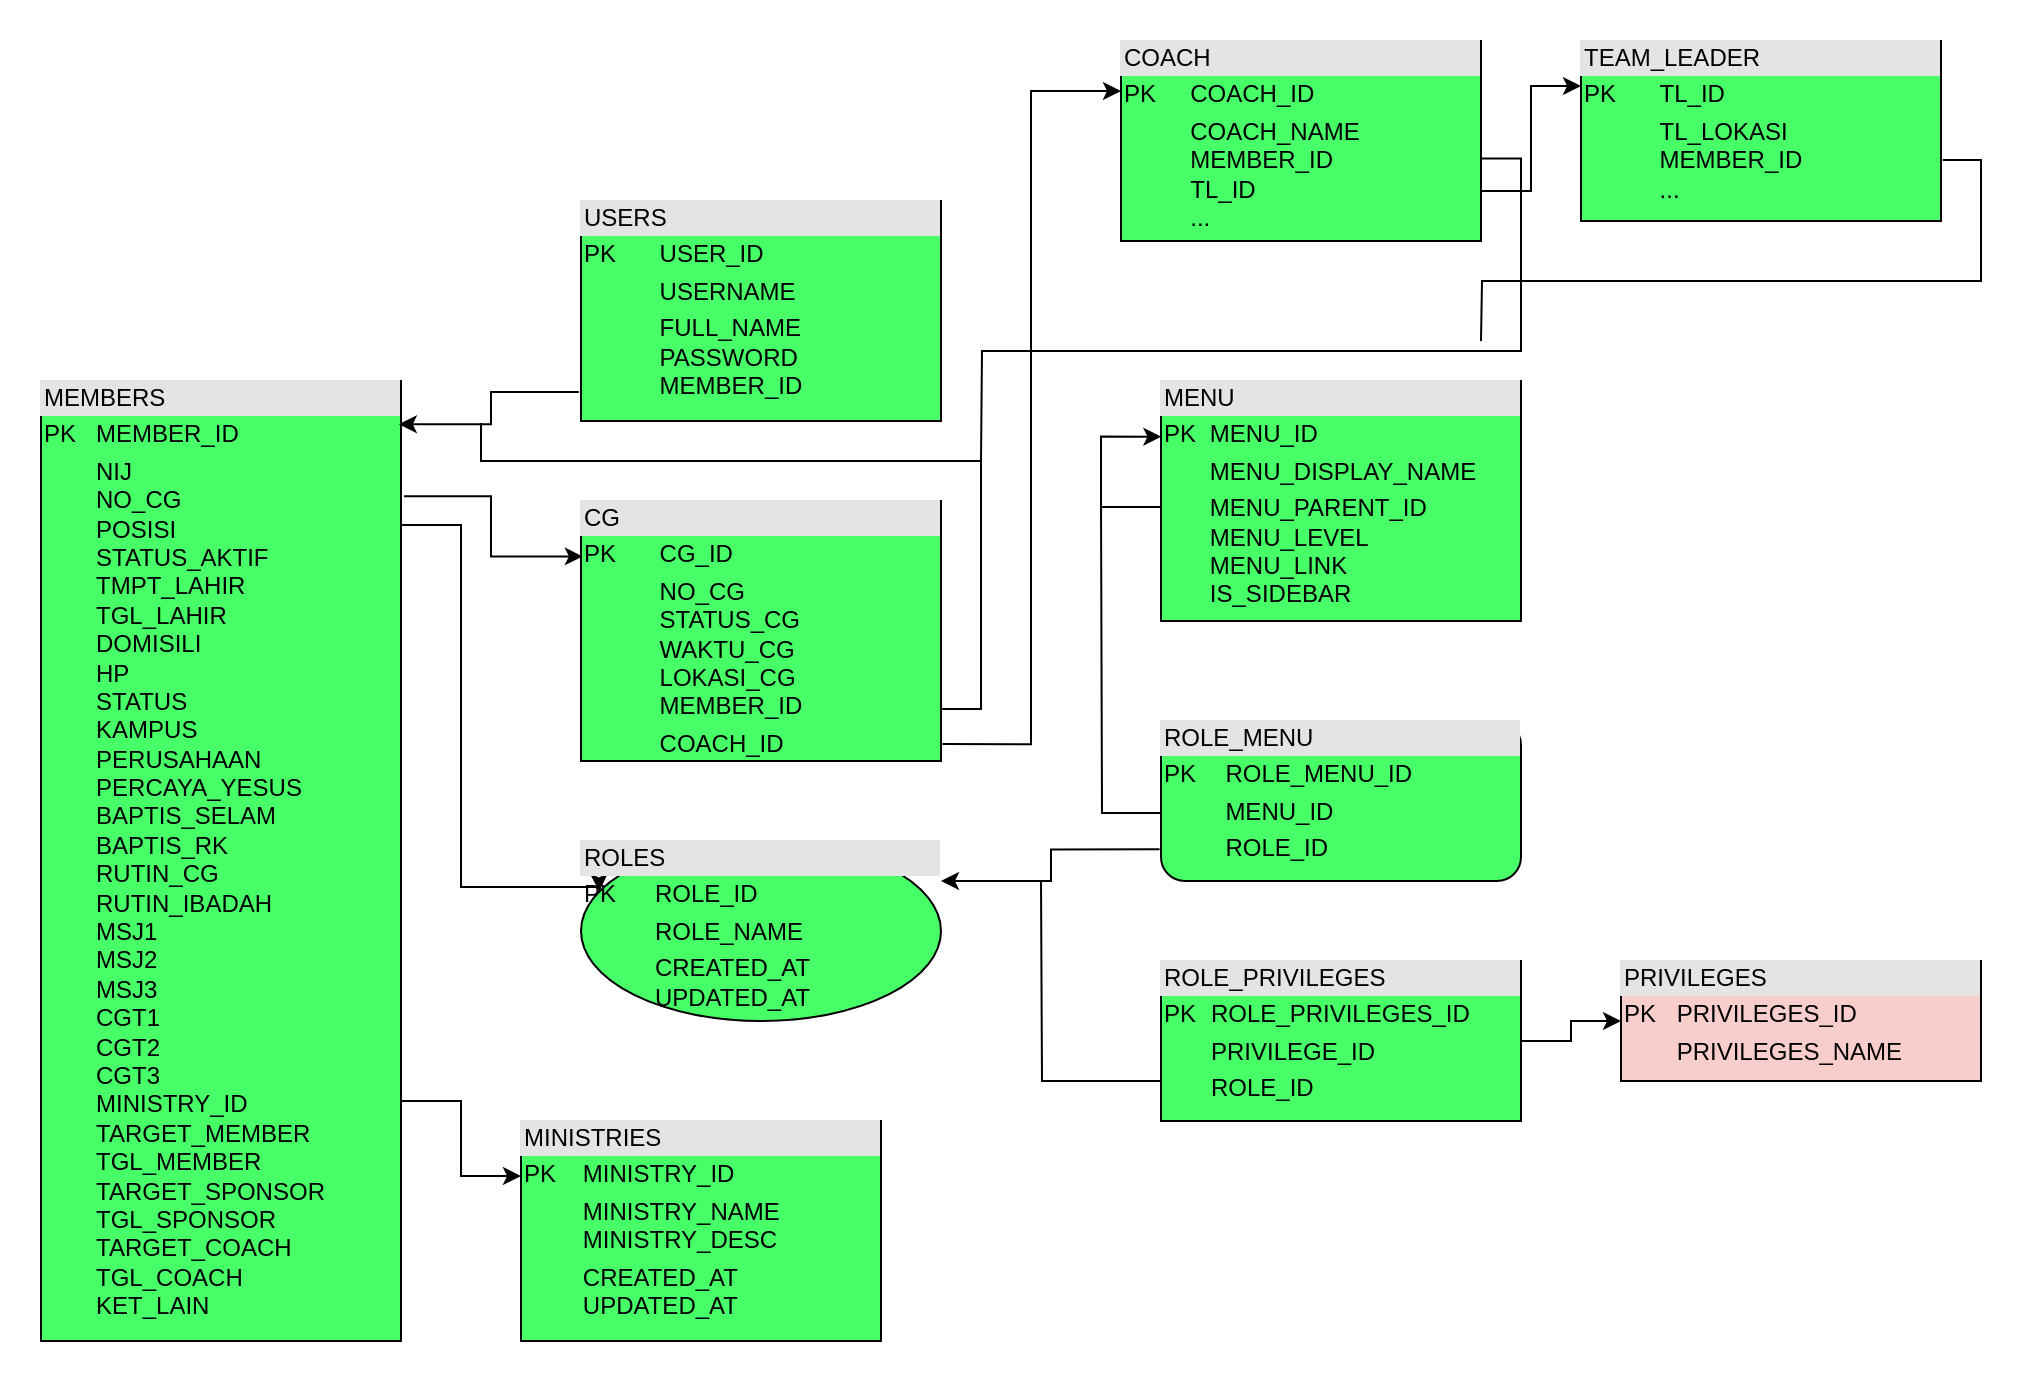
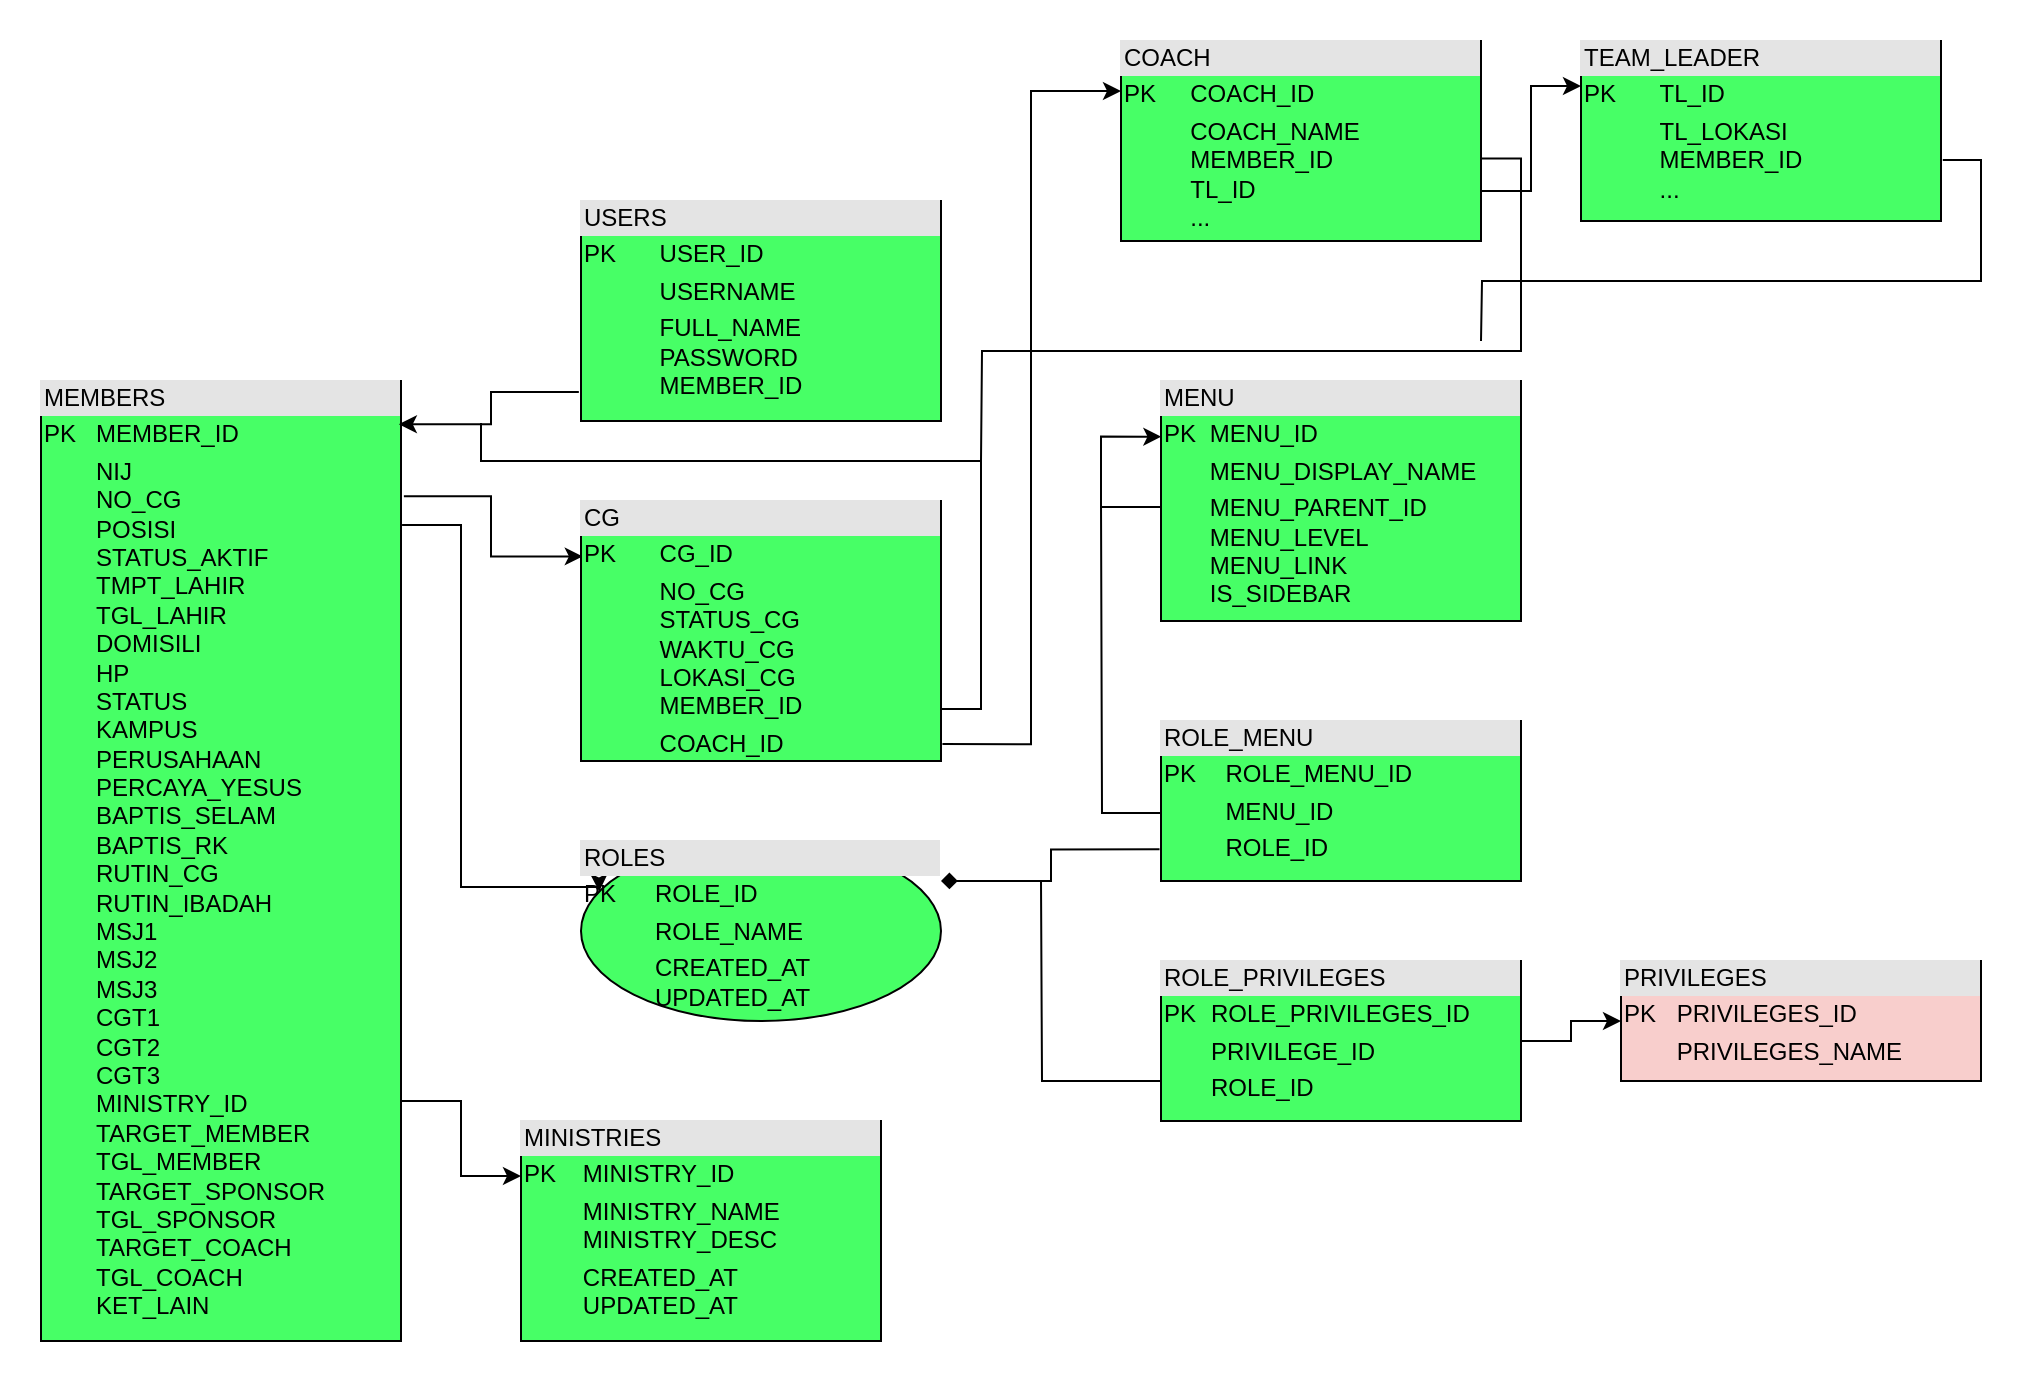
(1341, 801) -> (1341, 801)
(956, 881) -> (957, 881)
